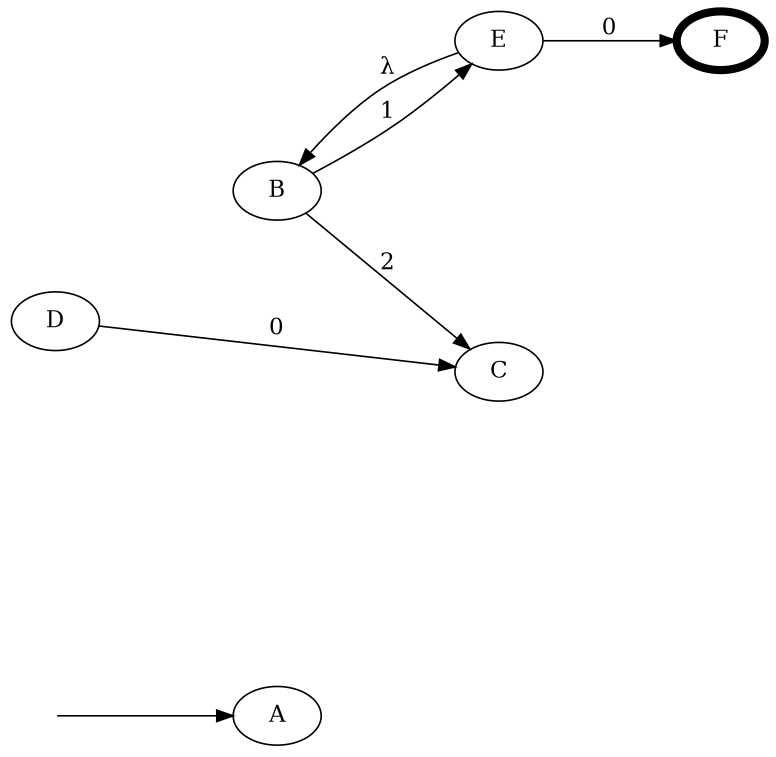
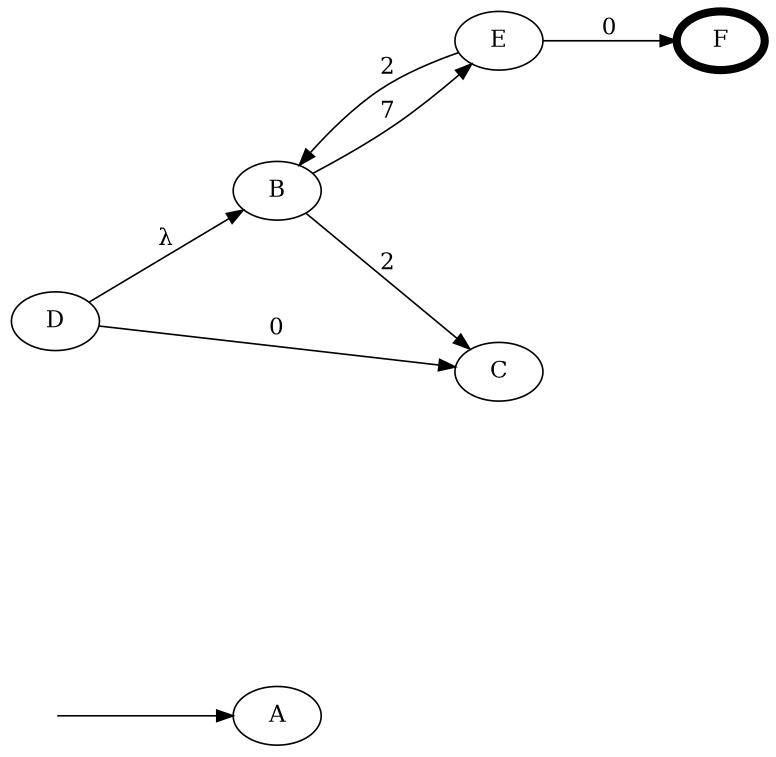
(388, 68) -> (388, 68)
(388, 112) -> (388, 112)
none -> (159, 260)
